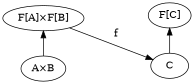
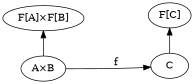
(108, 43) -> (105, 69)
